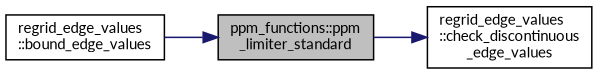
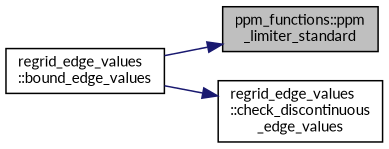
(393, 37) -> (184, 89)
